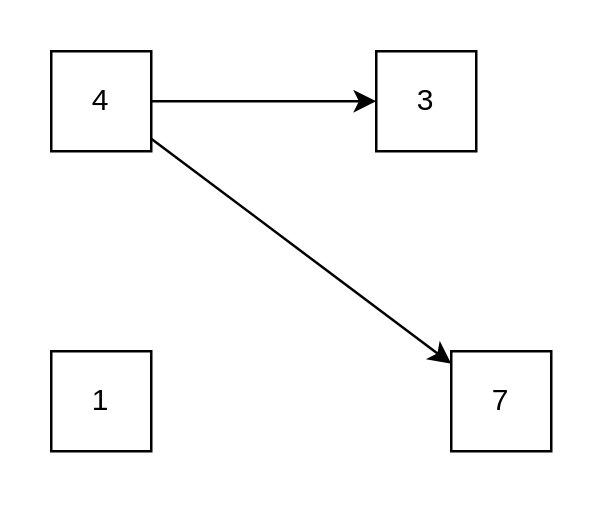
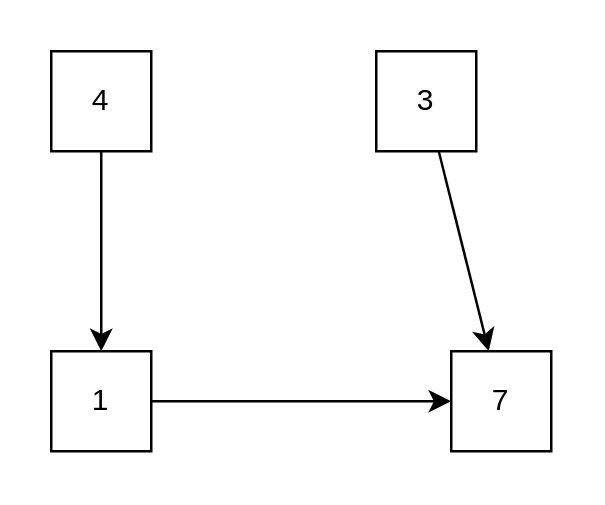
(255, 101) -> none
none -> (462, 244)
(294, 246) -> (101, 243)
none -> (293, 401)
